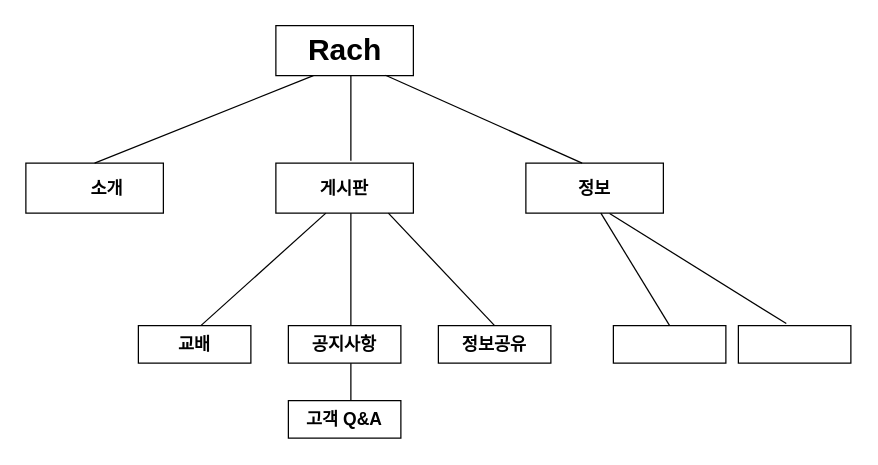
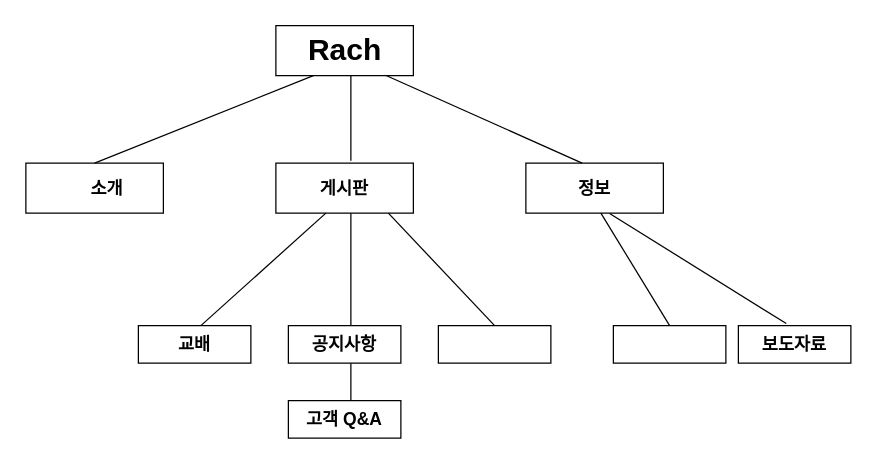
(494, 344) -> none
none -> (794, 344)
